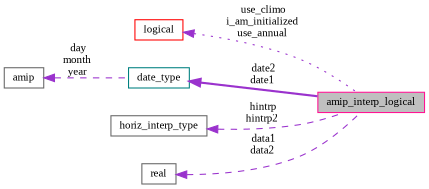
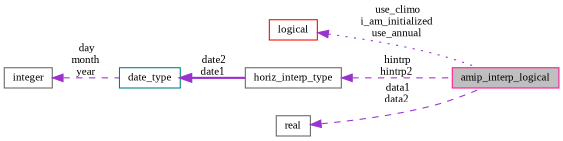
(24, 78) -> (28, 78)
(259, 89) -> (218, 78)
